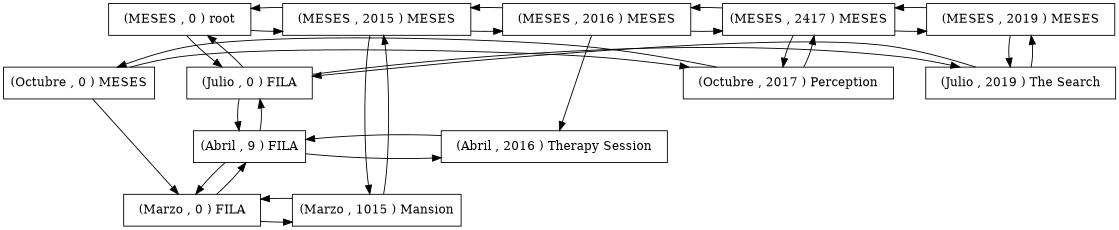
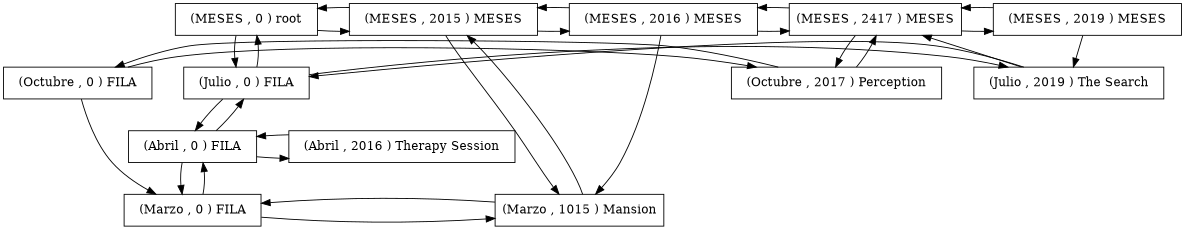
(1033, 56) -> (976, 53)
(577, 79) -> (640, 116)
(79, 83) -> (78, 83)
(250, 147) -> (193, 147)
